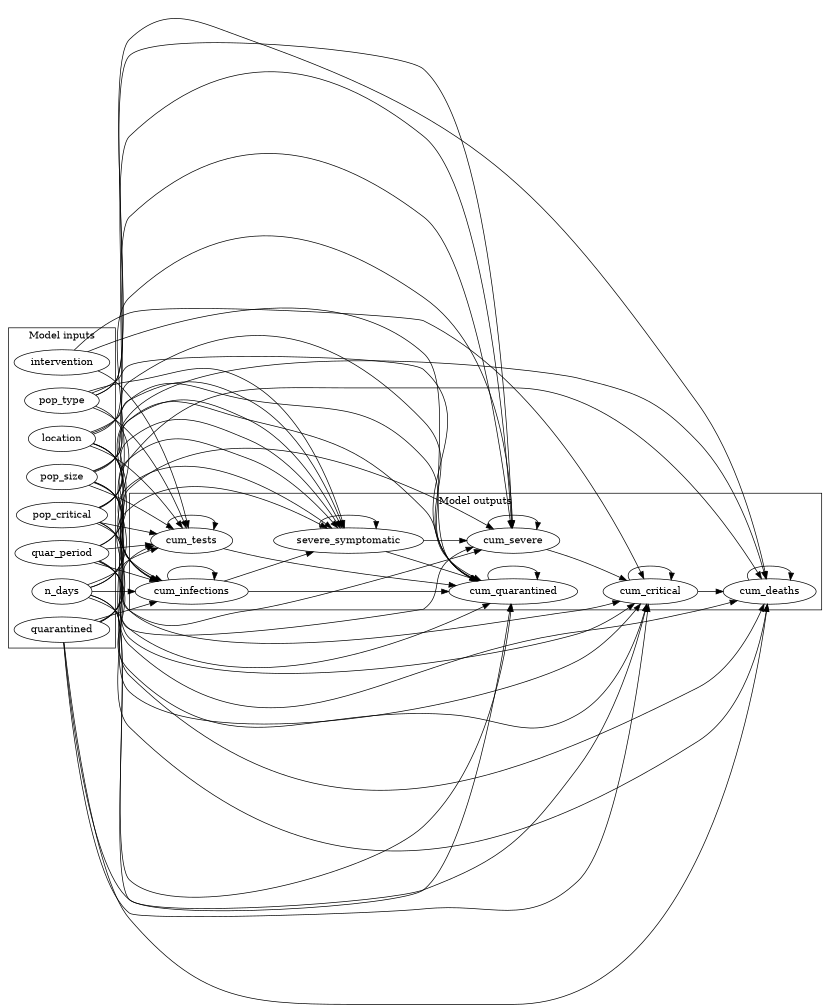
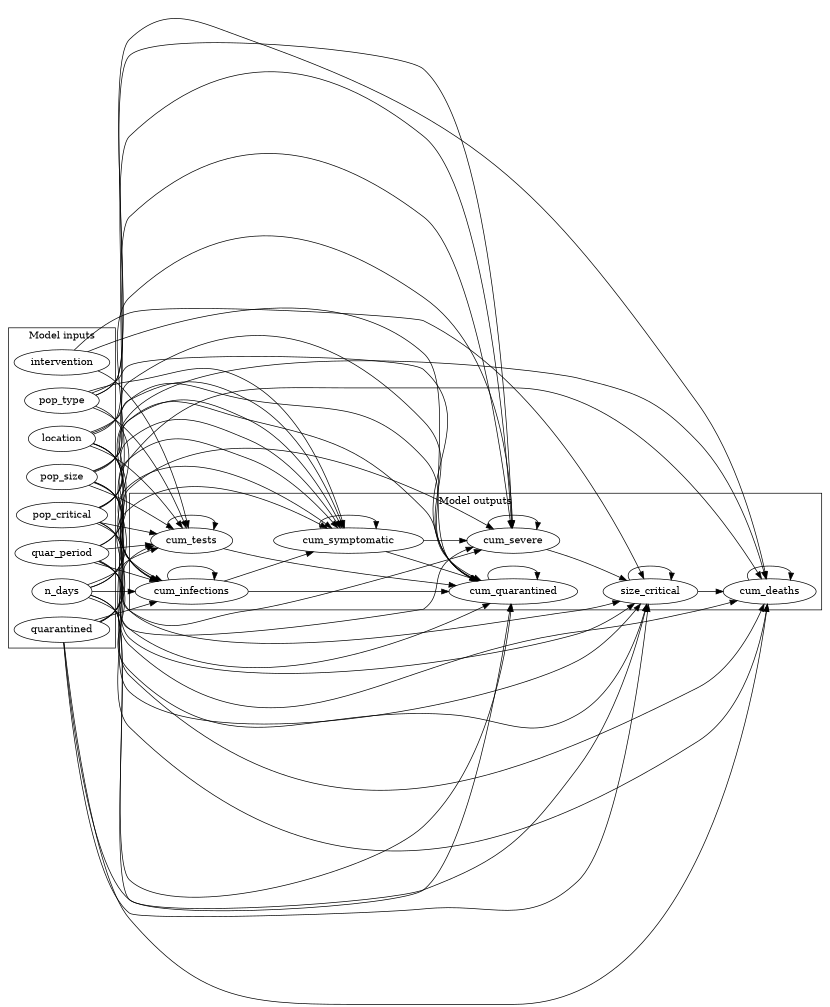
(349, 541) -> (349, 541)
(650, 592) -> (650, 592)
